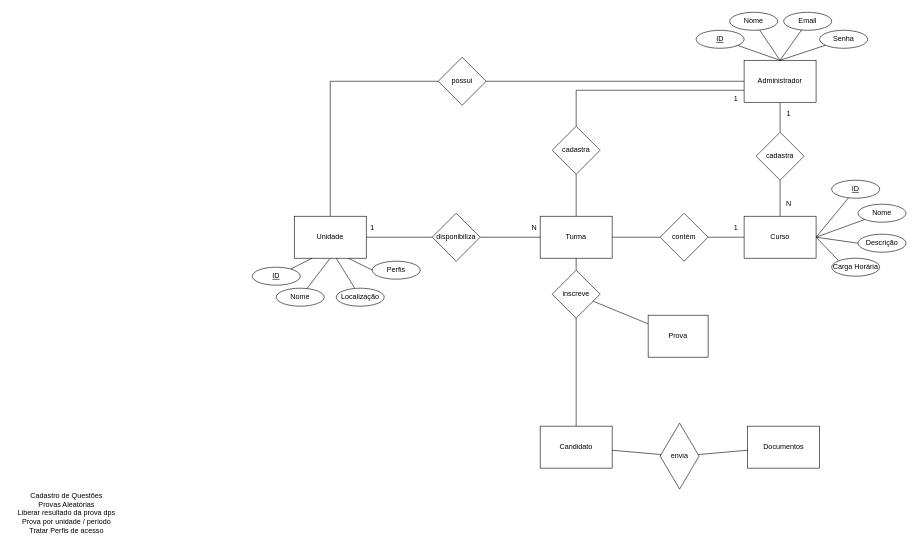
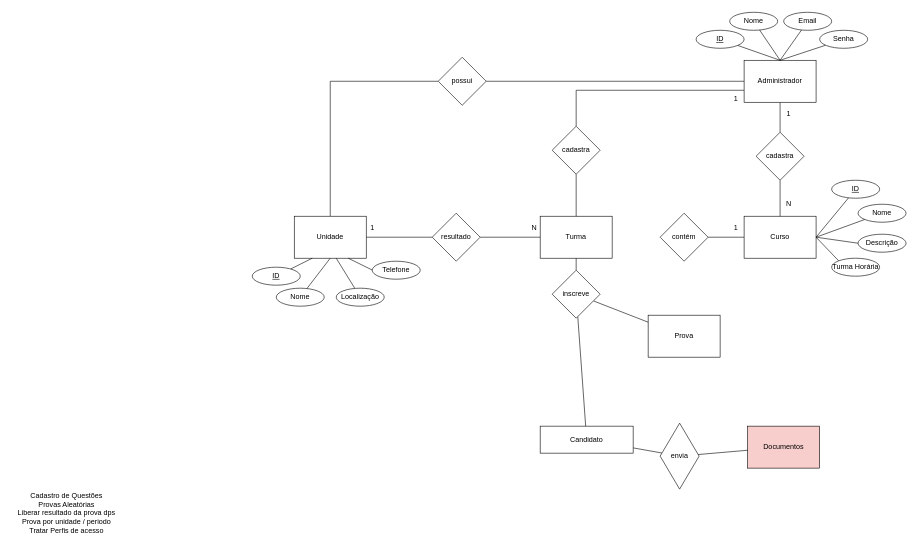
(456, 237) -> (456, 237)
(636, 237) -> none
(856, 267) -> (856, 267)
(396, 270) -> (396, 270)
(678, 336) -> (684, 336)
(576, 447) -> (587, 440)
(784, 447) -> (784, 447)
